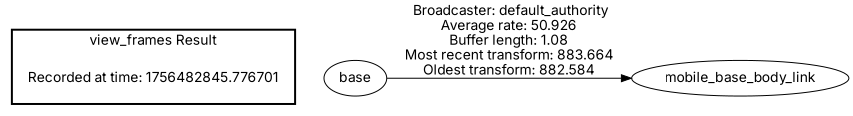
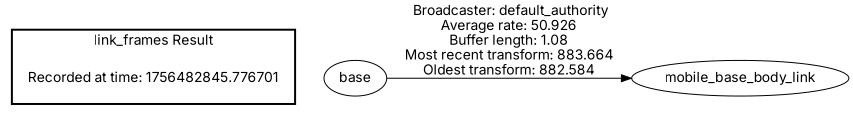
(153, 41) -> (153, 41)
